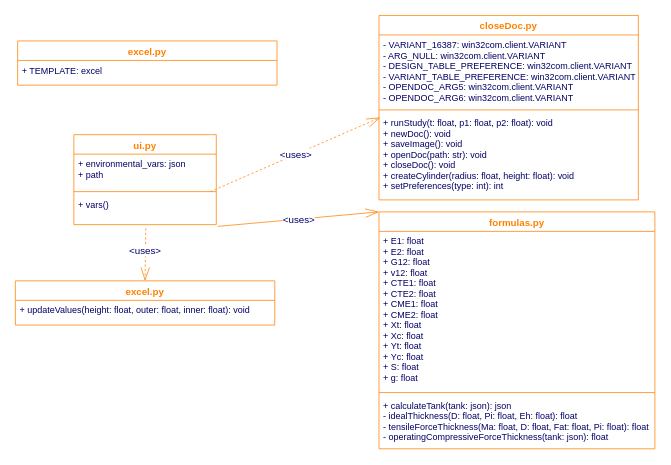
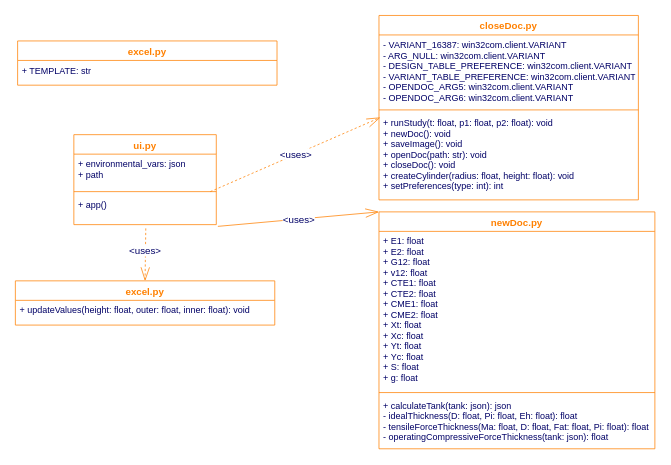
(60, 71) -> (56, 71)
(97, 205) -> (94, 205)
(517, 223) -> (517, 223)
